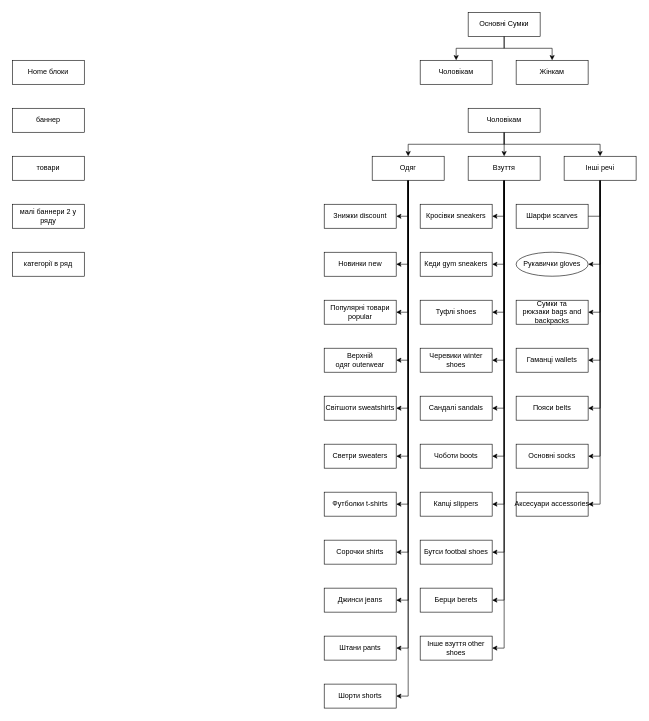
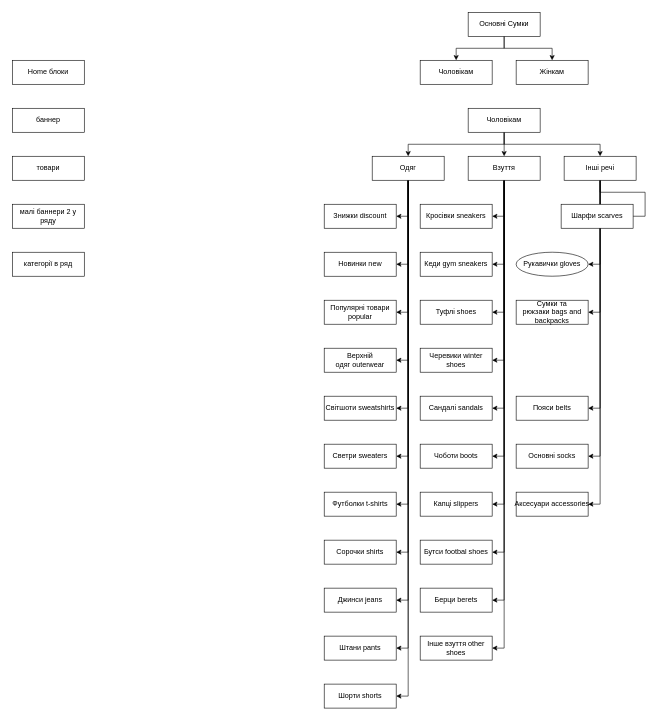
(552, 216) -> (597, 216)
(552, 360) -> none
(593, 360) -> none
